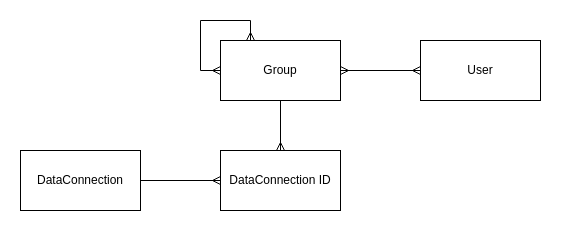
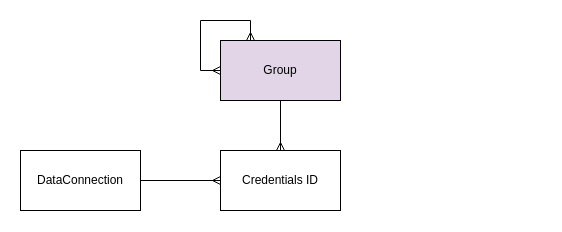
(281, 71) -> (281, 71)
(381, 71) -> none
(481, 71) -> none
(281, 181) -> (281, 181)
